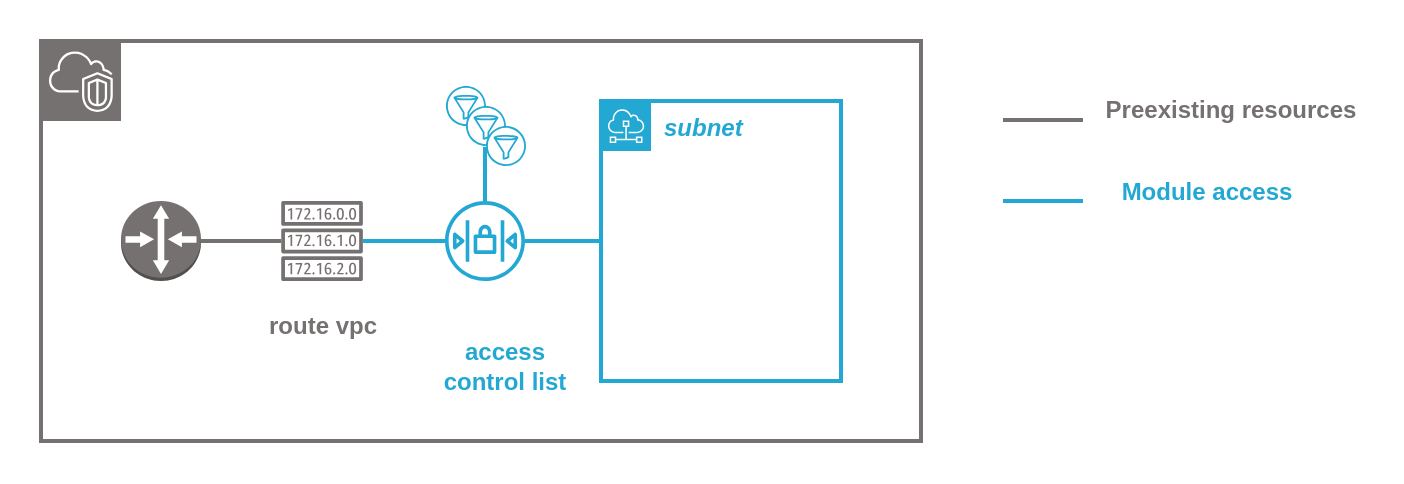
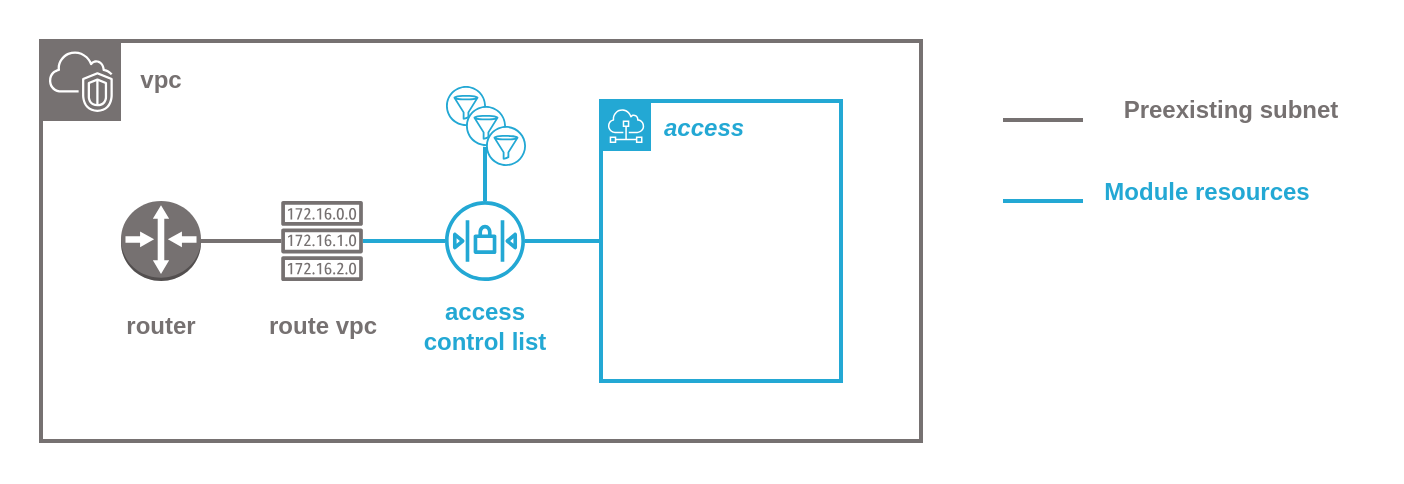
none -> (161, 81)
(1232, 111) -> (1232, 111)
(705, 129) -> (705, 129)
(1208, 193) -> (1208, 193)
none -> (161, 327)
(505, 367) -> (485, 327)
